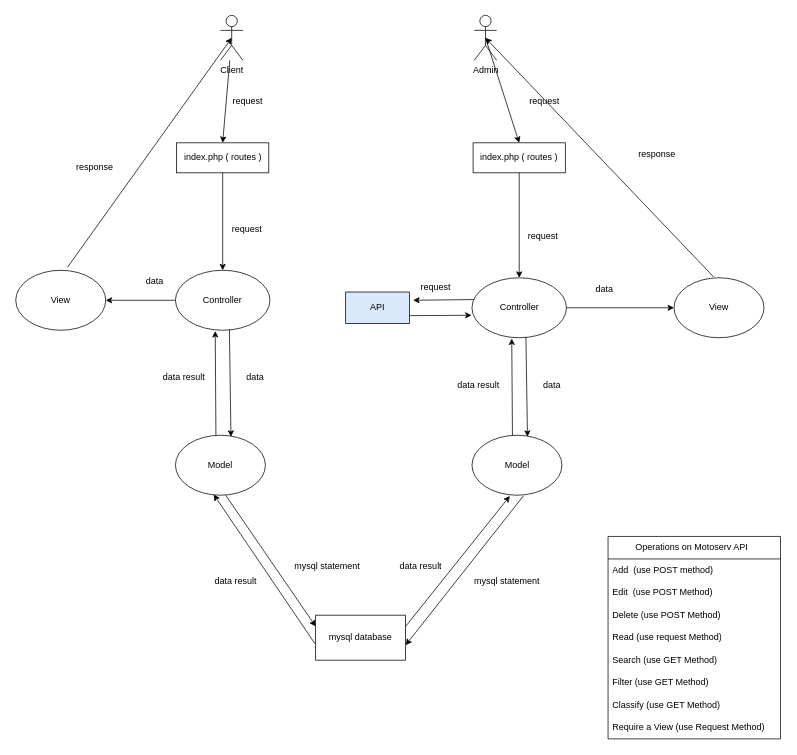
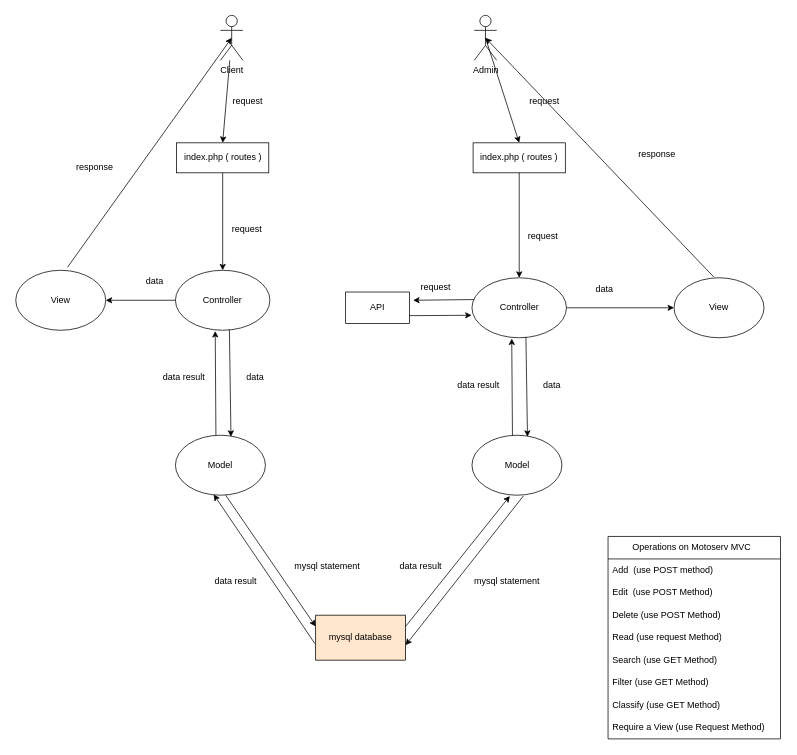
(377, 308) -> (377, 308)
(694, 548) -> (694, 548)
(360, 638) -> (360, 638)
